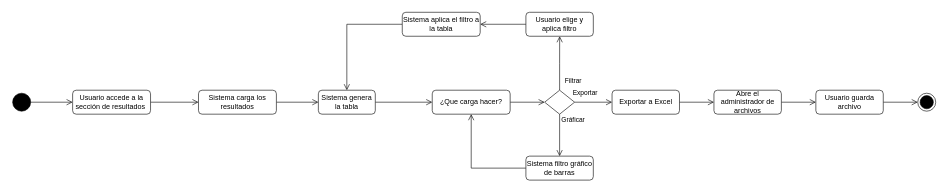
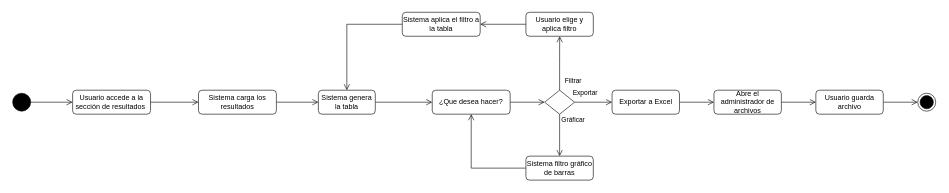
(471, 102) -> (471, 102)
